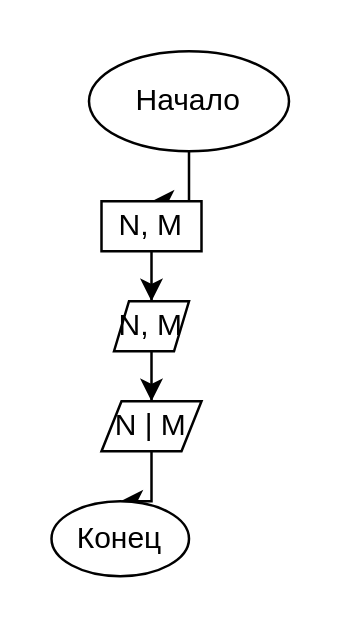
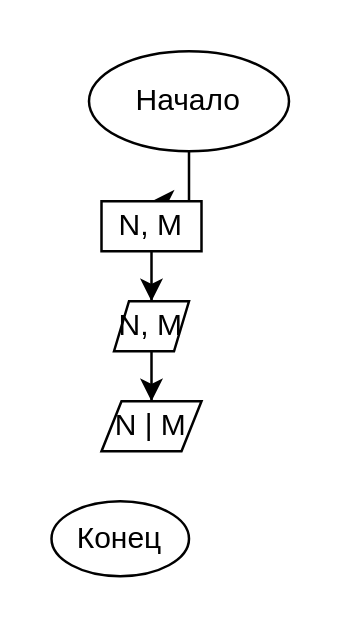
(151, 483) -> none
